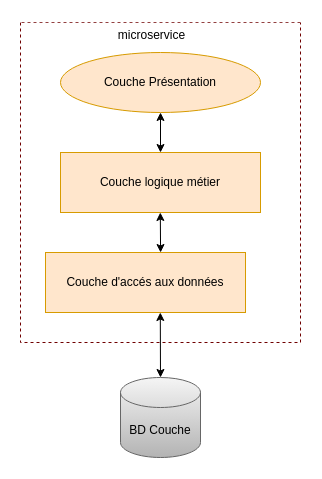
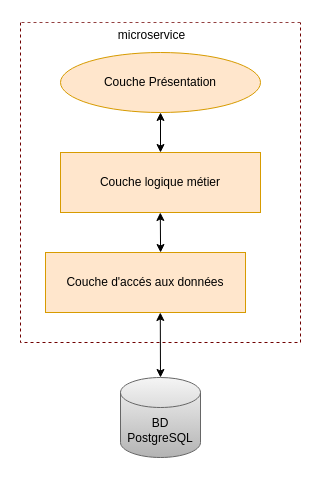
(161, 431) -> (161, 431)
